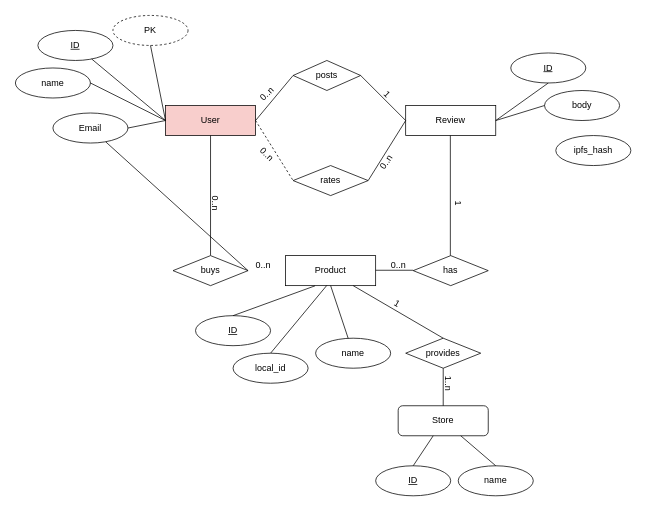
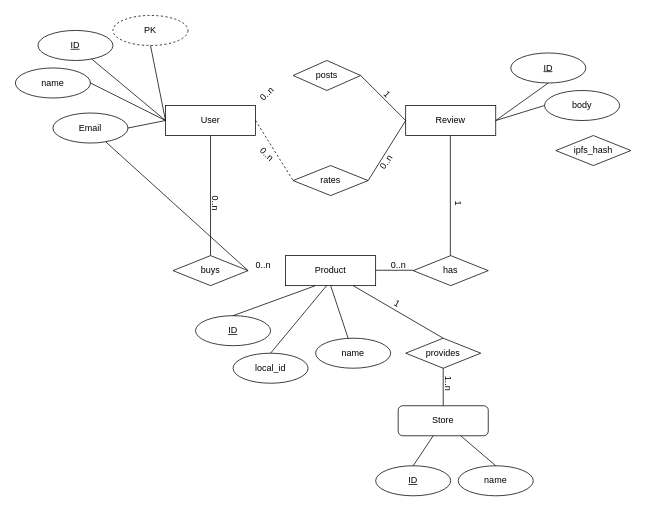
(275, 97) -> none
(210, 120) -> (210, 120)
(593, 150) -> (593, 150)
